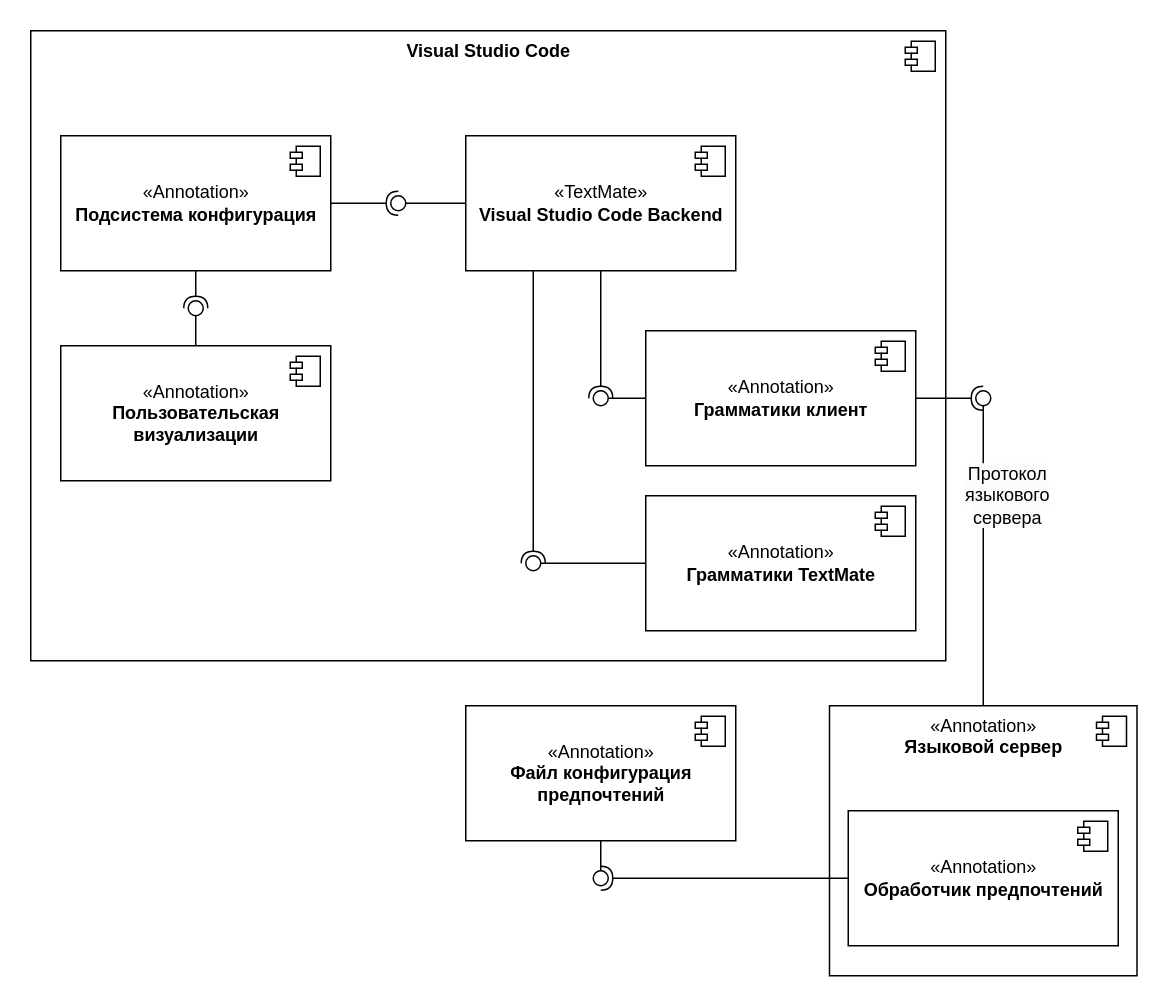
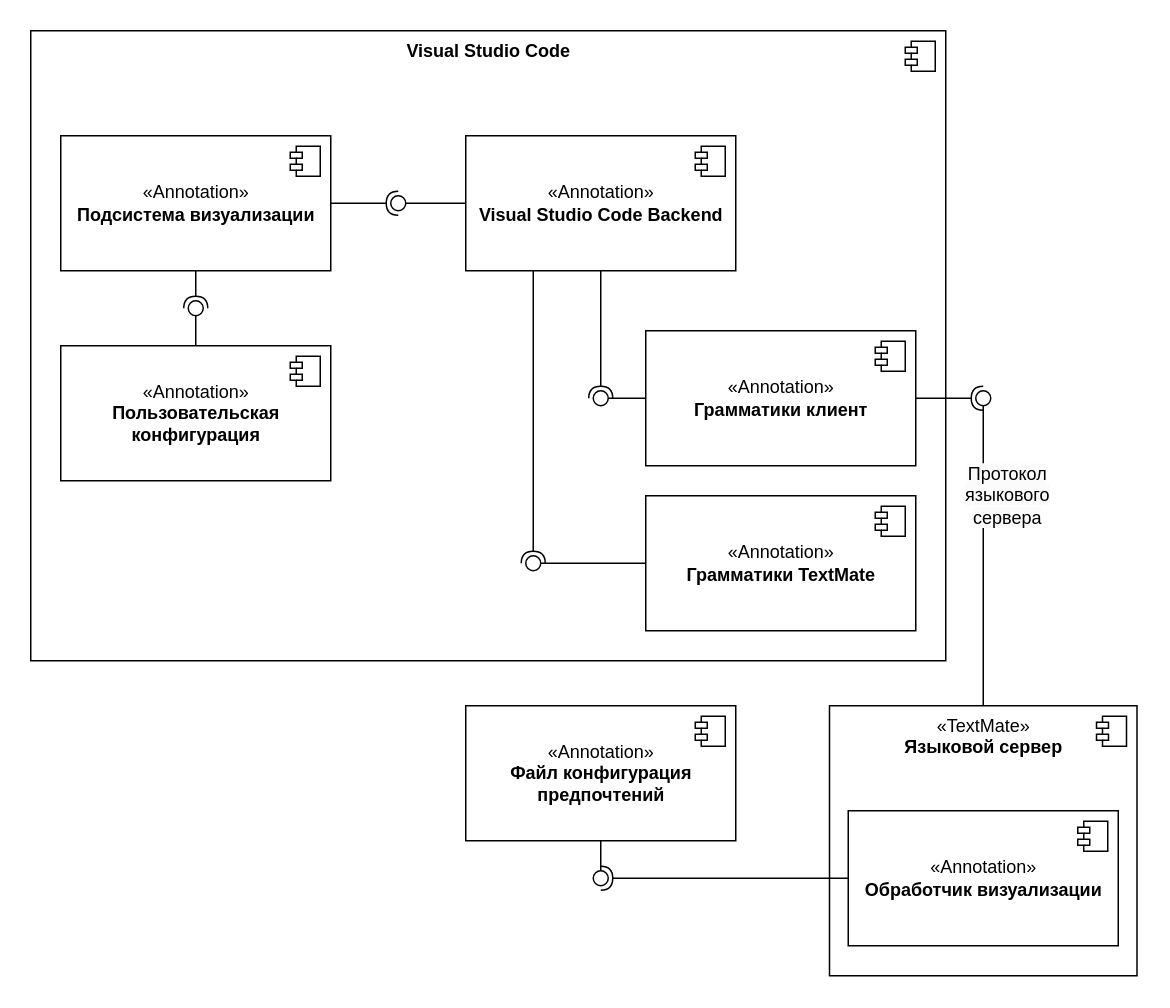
(197, 203) -> (197, 203)
(602, 203) -> (602, 203)
(197, 413) -> (197, 413)
(984, 738) -> (984, 738)
(984, 878) -> (984, 878)
